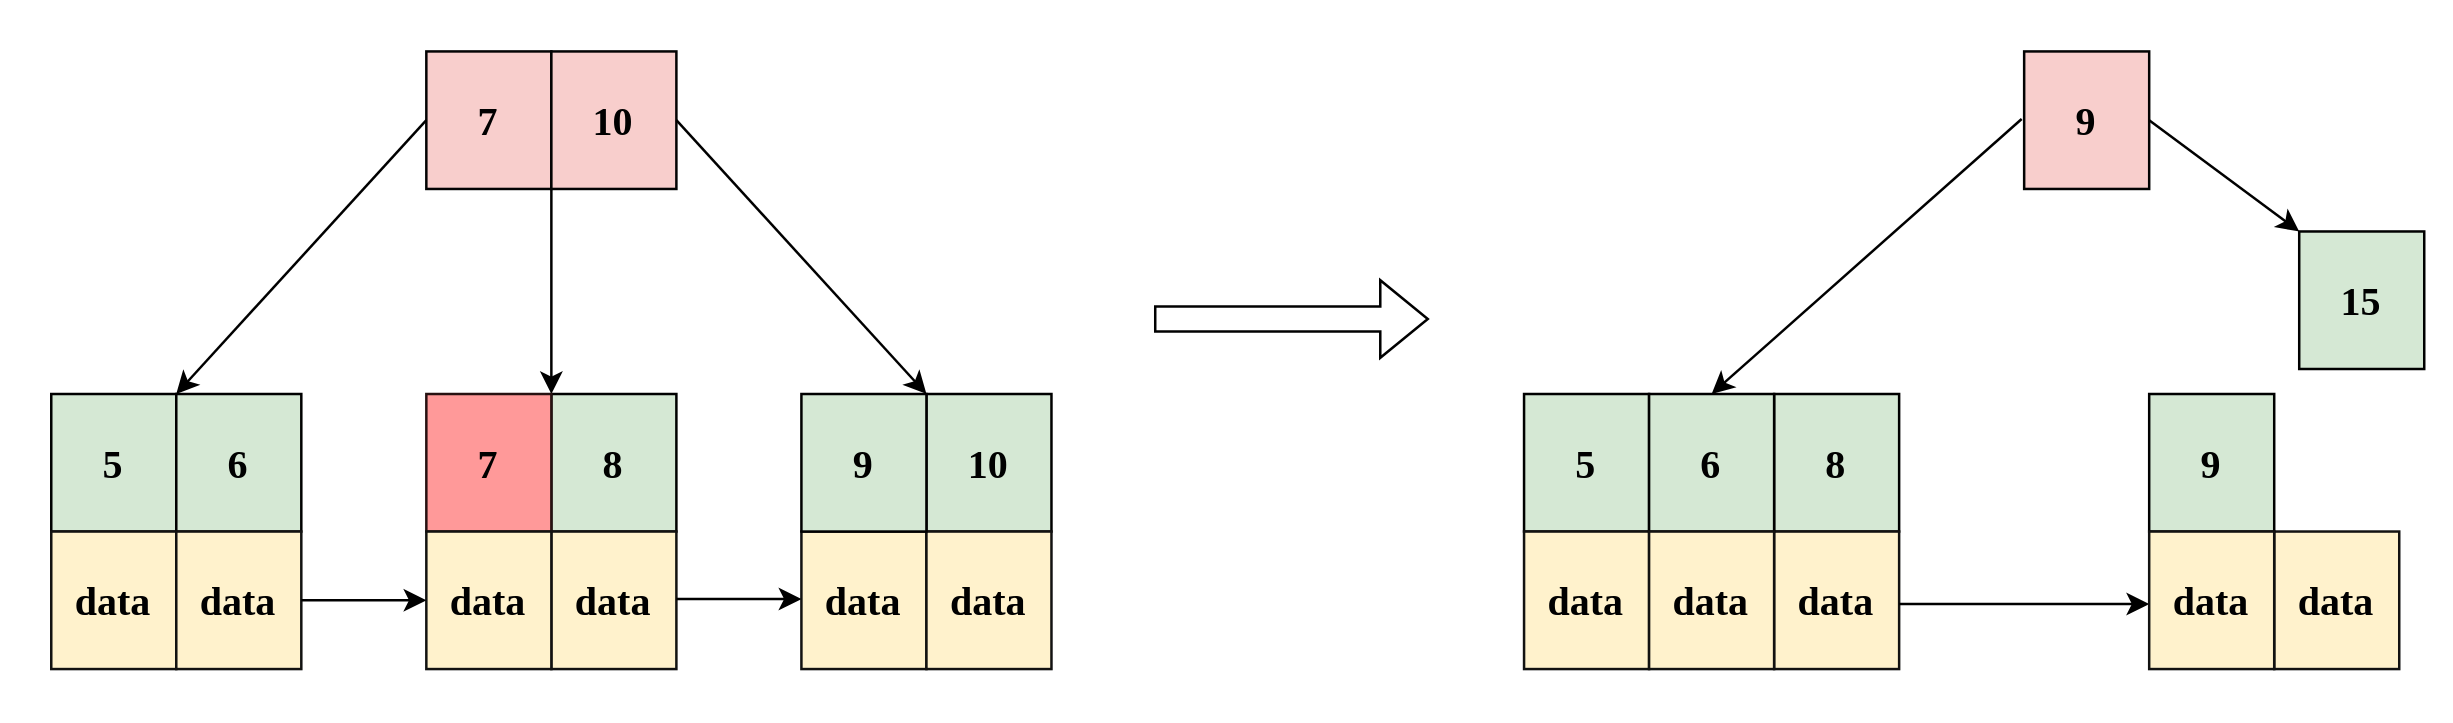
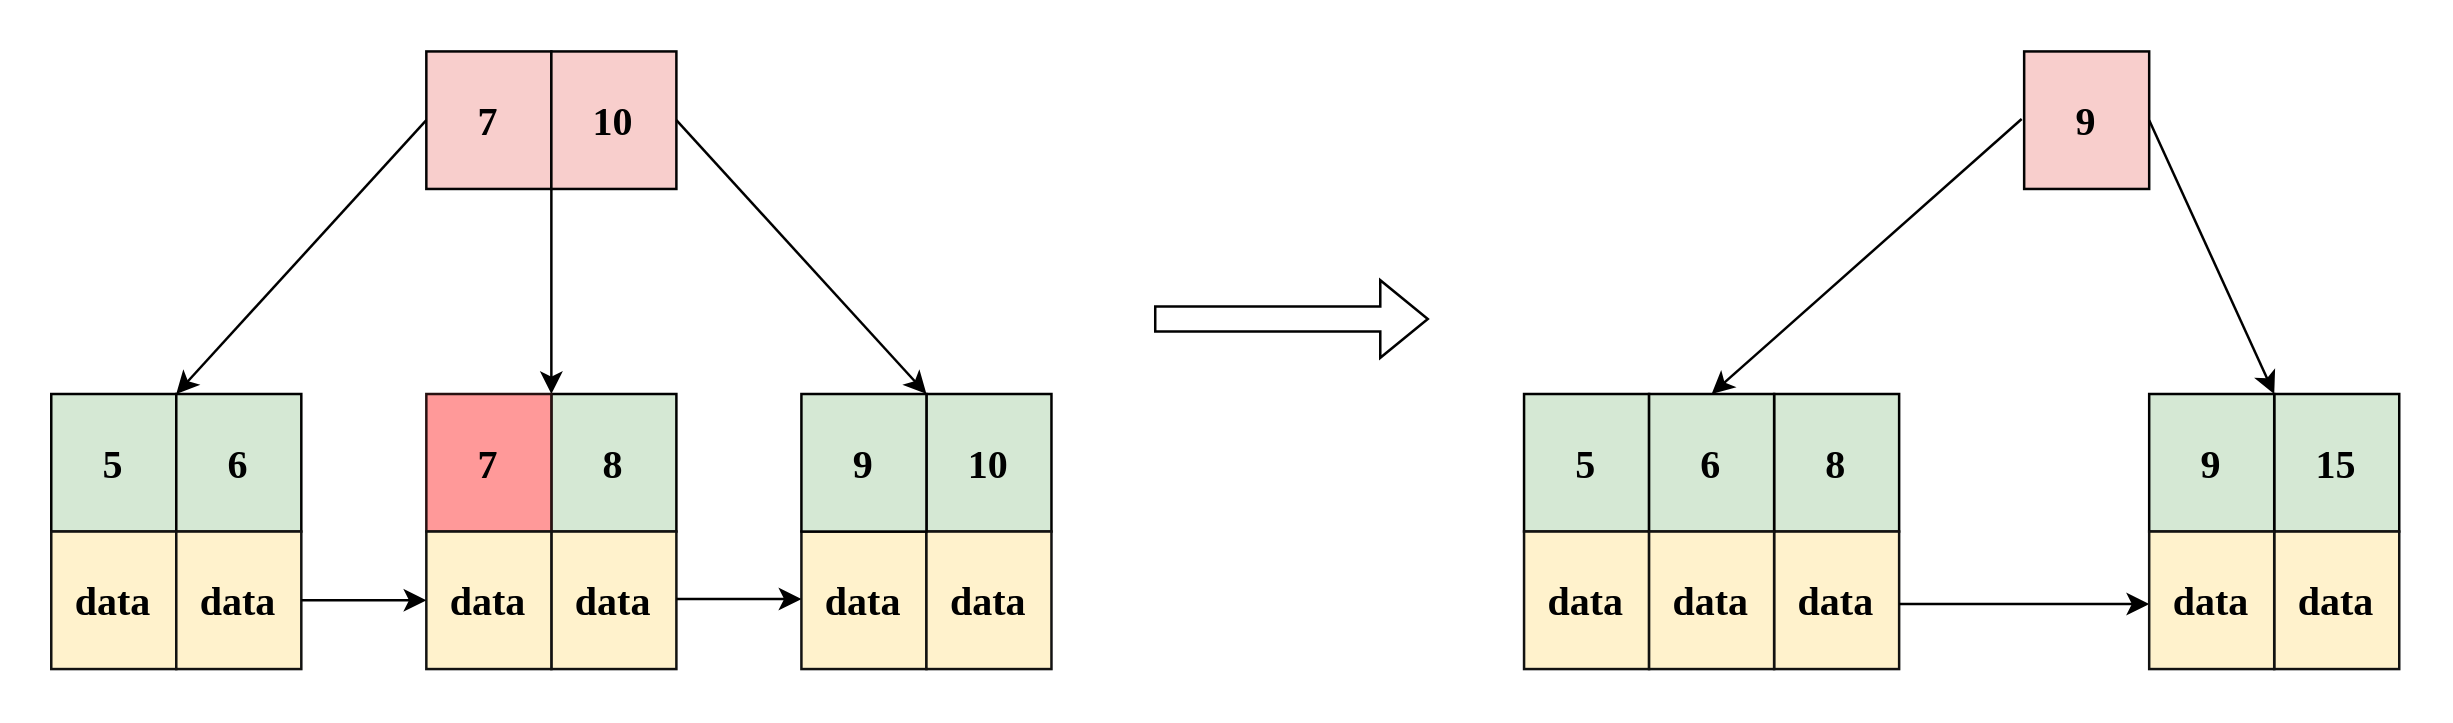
(2361, 300) -> (2336, 463)
